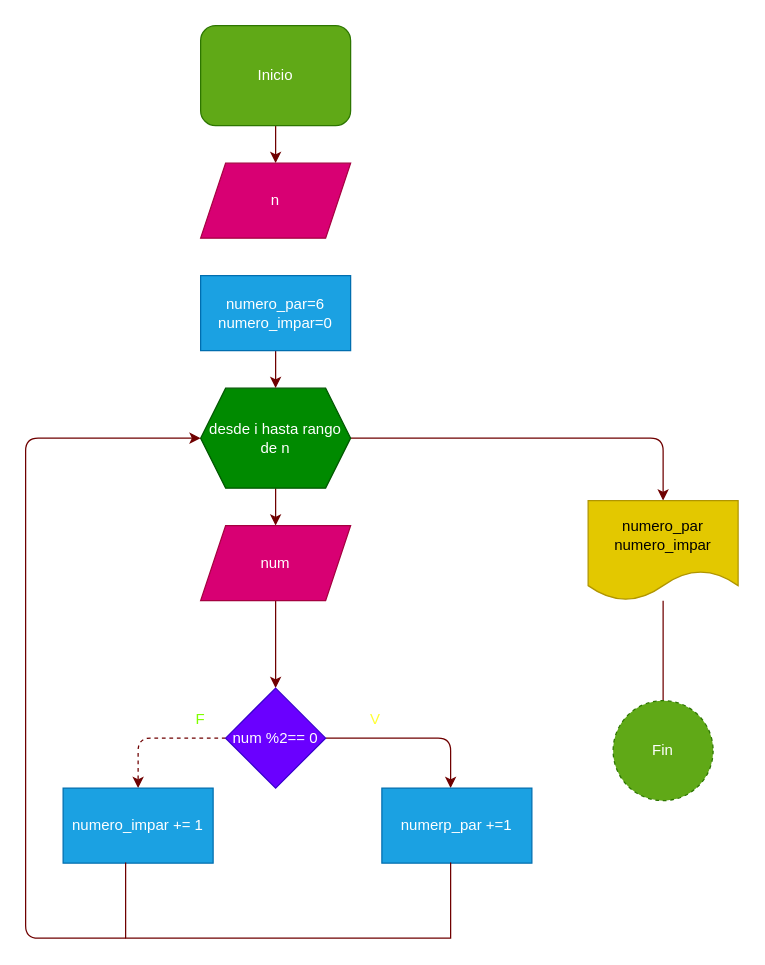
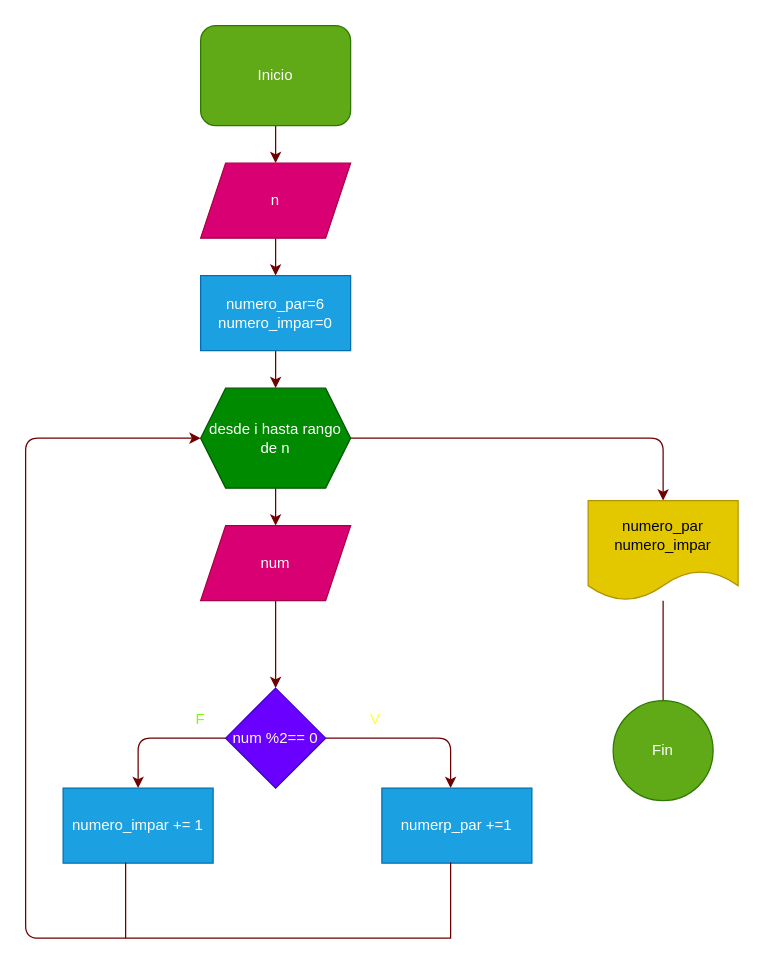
none -> (276, 252)
(168, 738) -> (168, 738)
(663, 751) -> (663, 751)
